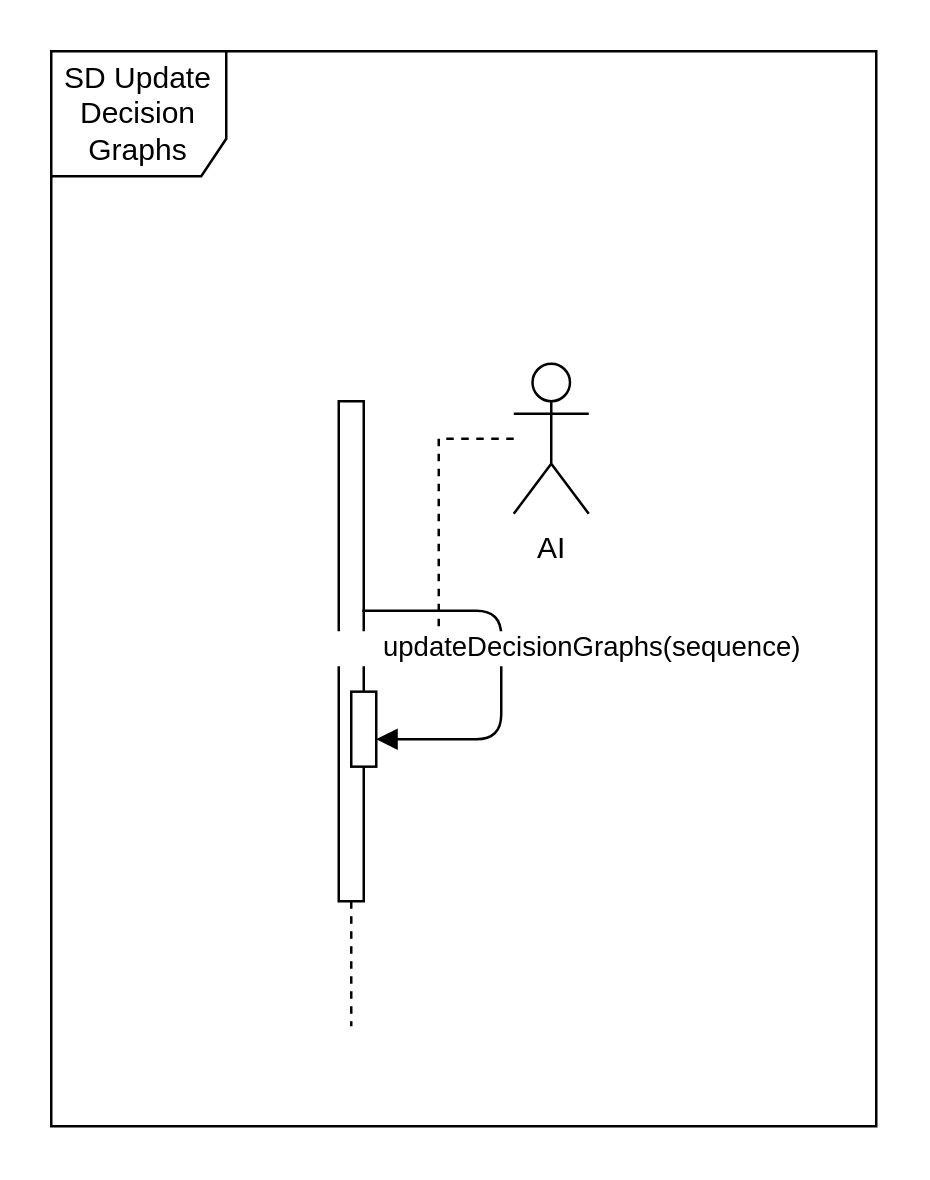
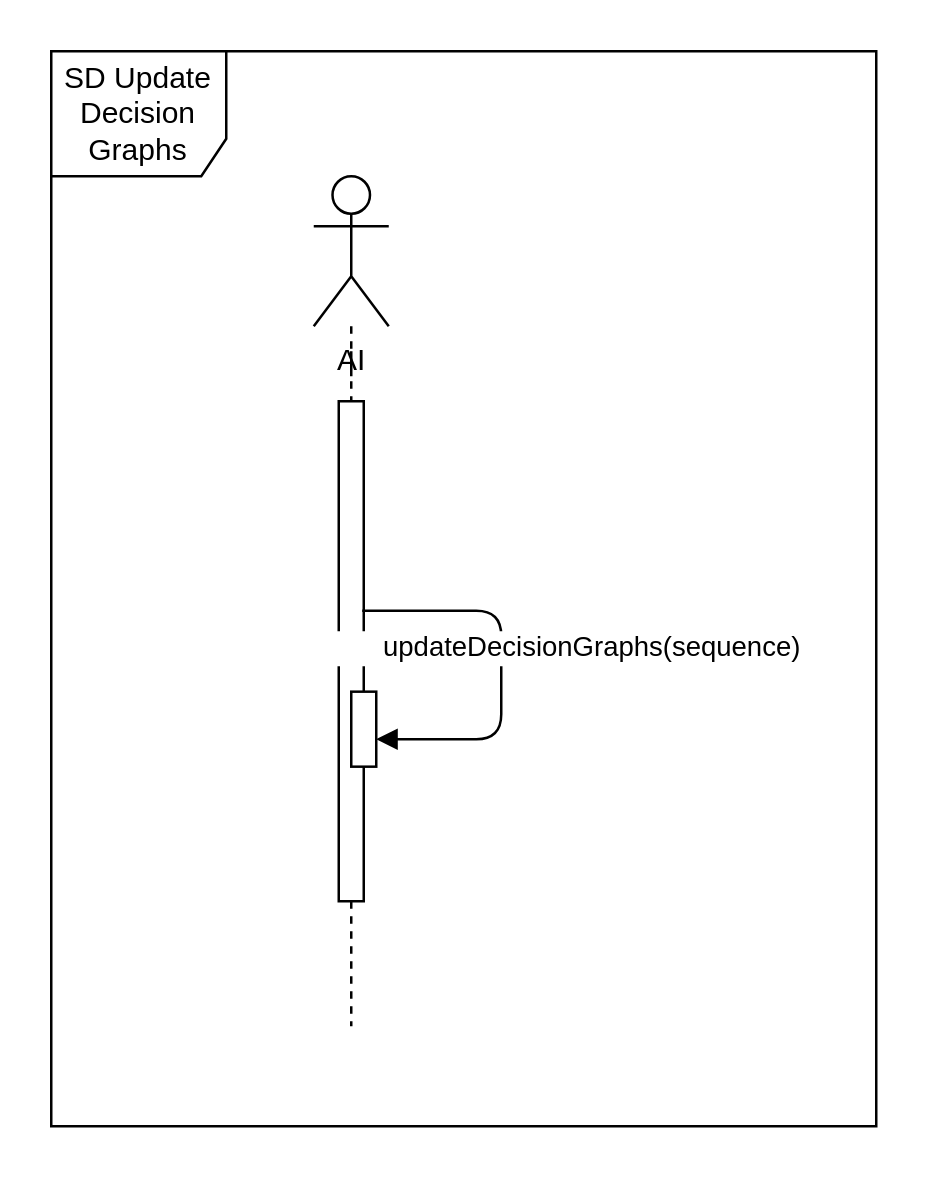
(551, 439) -> (351, 251)
